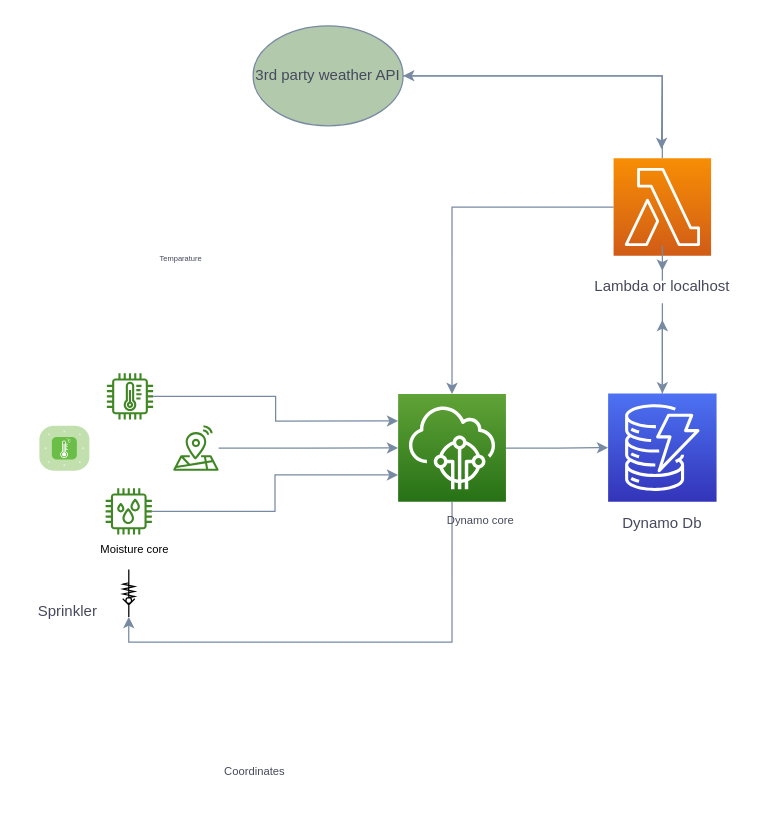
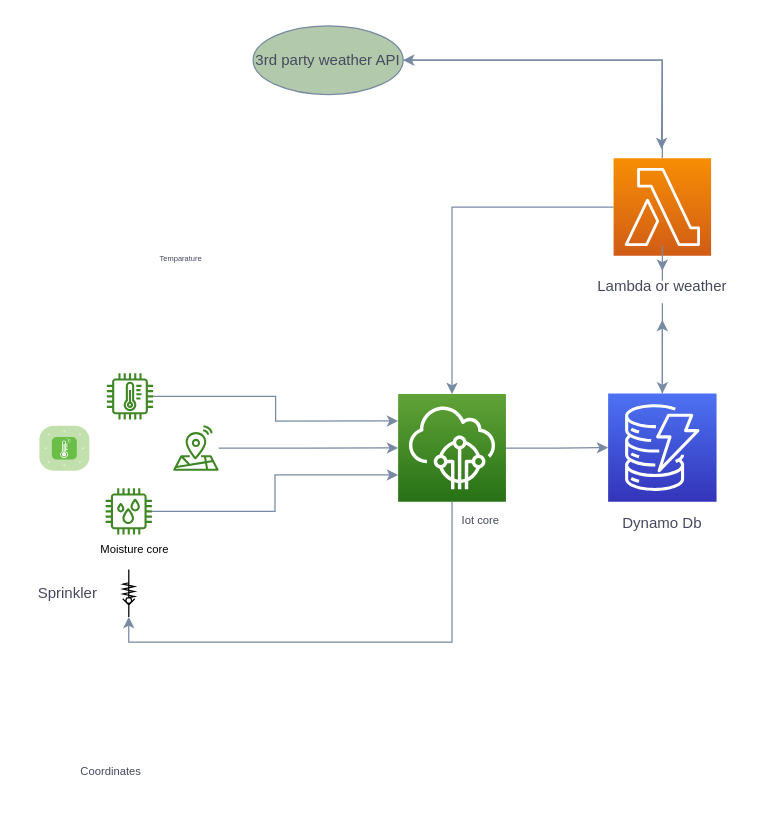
(328, 76) -> (328, 60)
(663, 287) -> (663, 287)
(483, 519) -> (483, 519)
(69, 612) -> (69, 593)
(254, 771) -> (110, 771)
